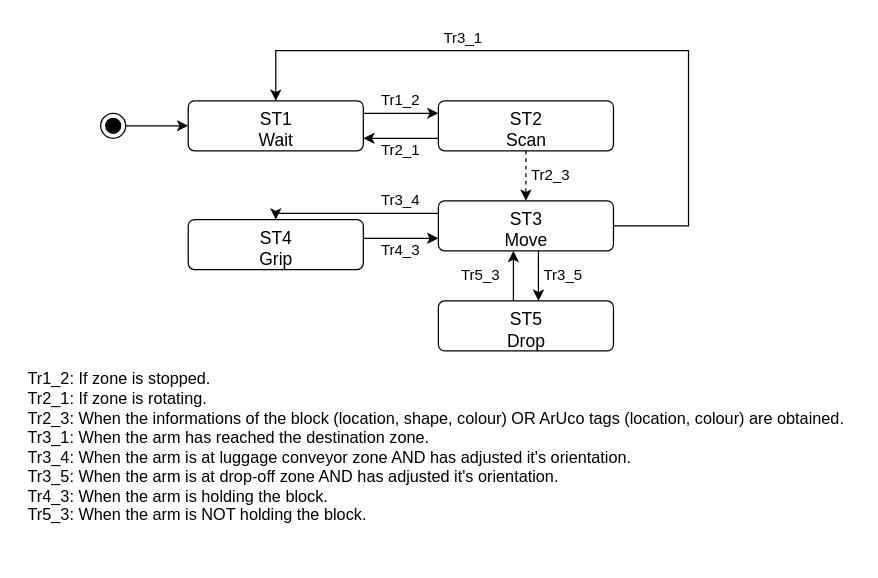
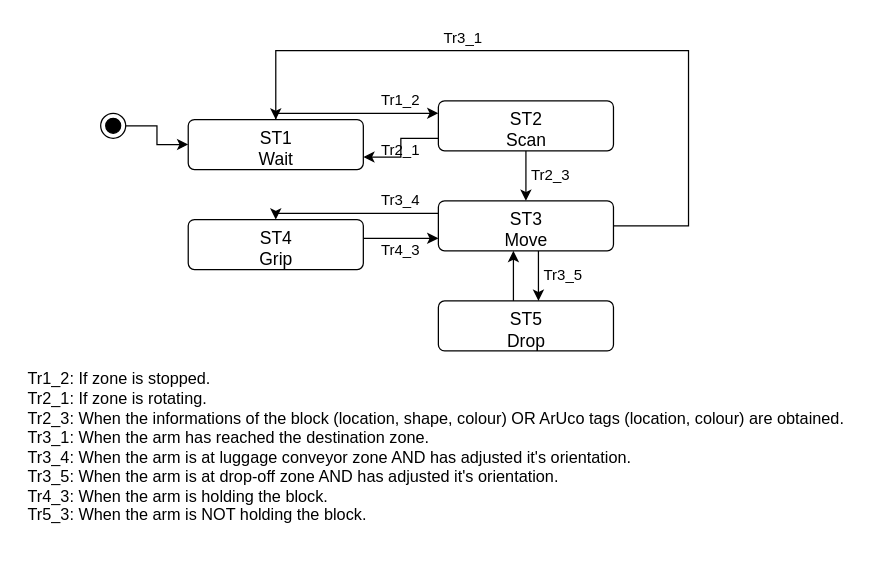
(276, 126) -> (276, 144)
(526, 171) -> (526, 171)
(481, 276) -> none
